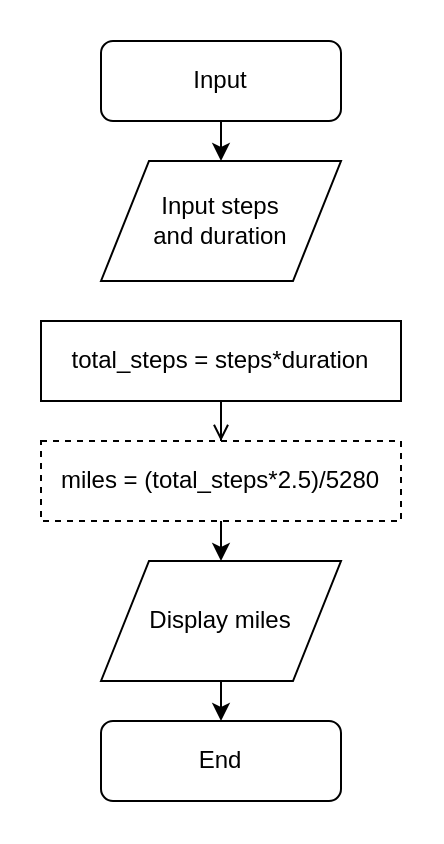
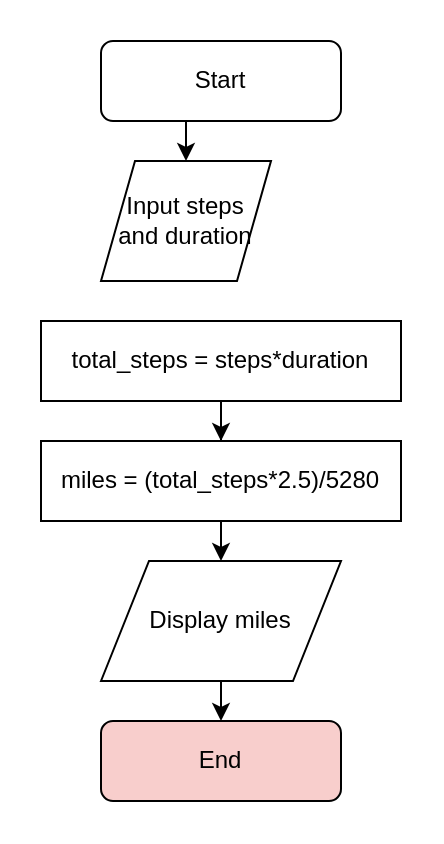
(221, 81) -> (221, 81)
(221, 221) -> (186, 221)
(221, 429) -> (221, 426)
(221, 481) -> (221, 481)
(221, 761) -> (221, 761)
